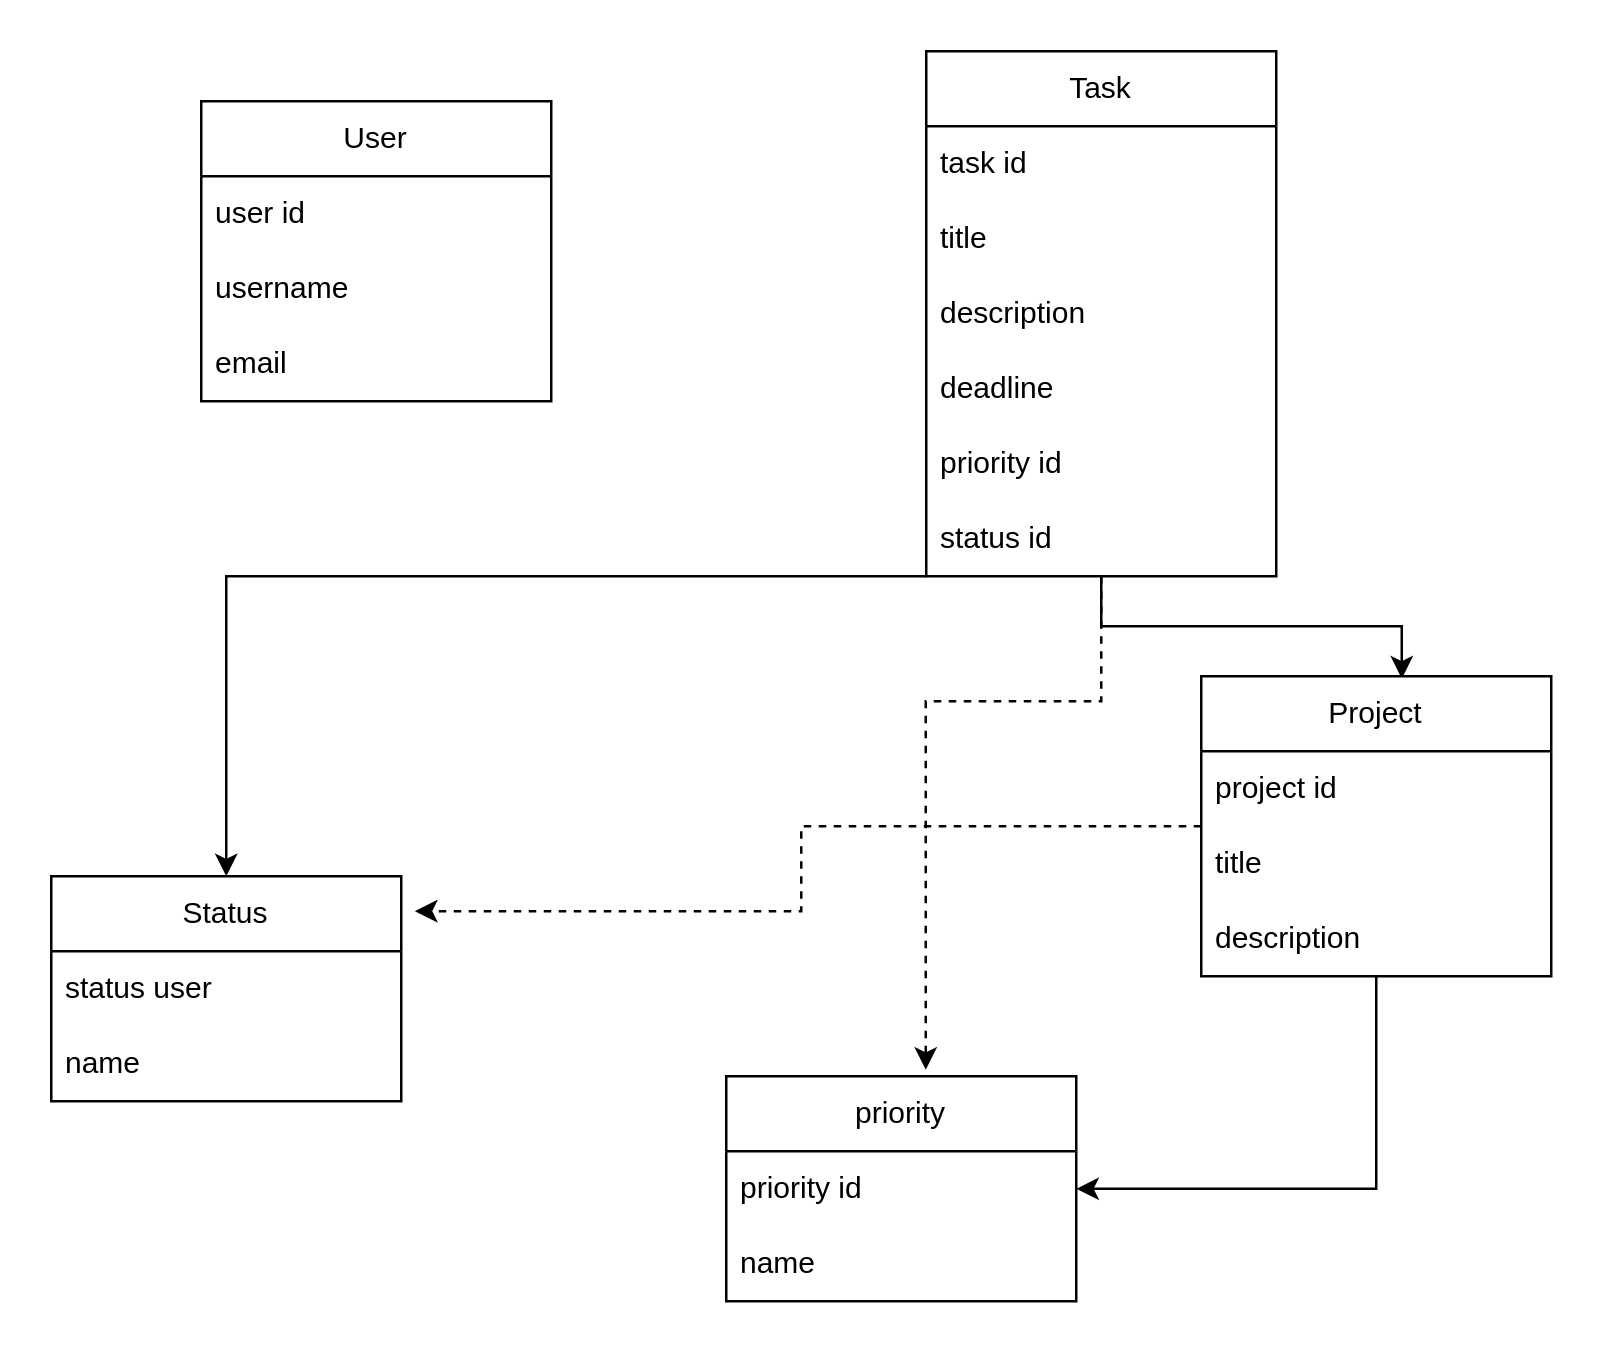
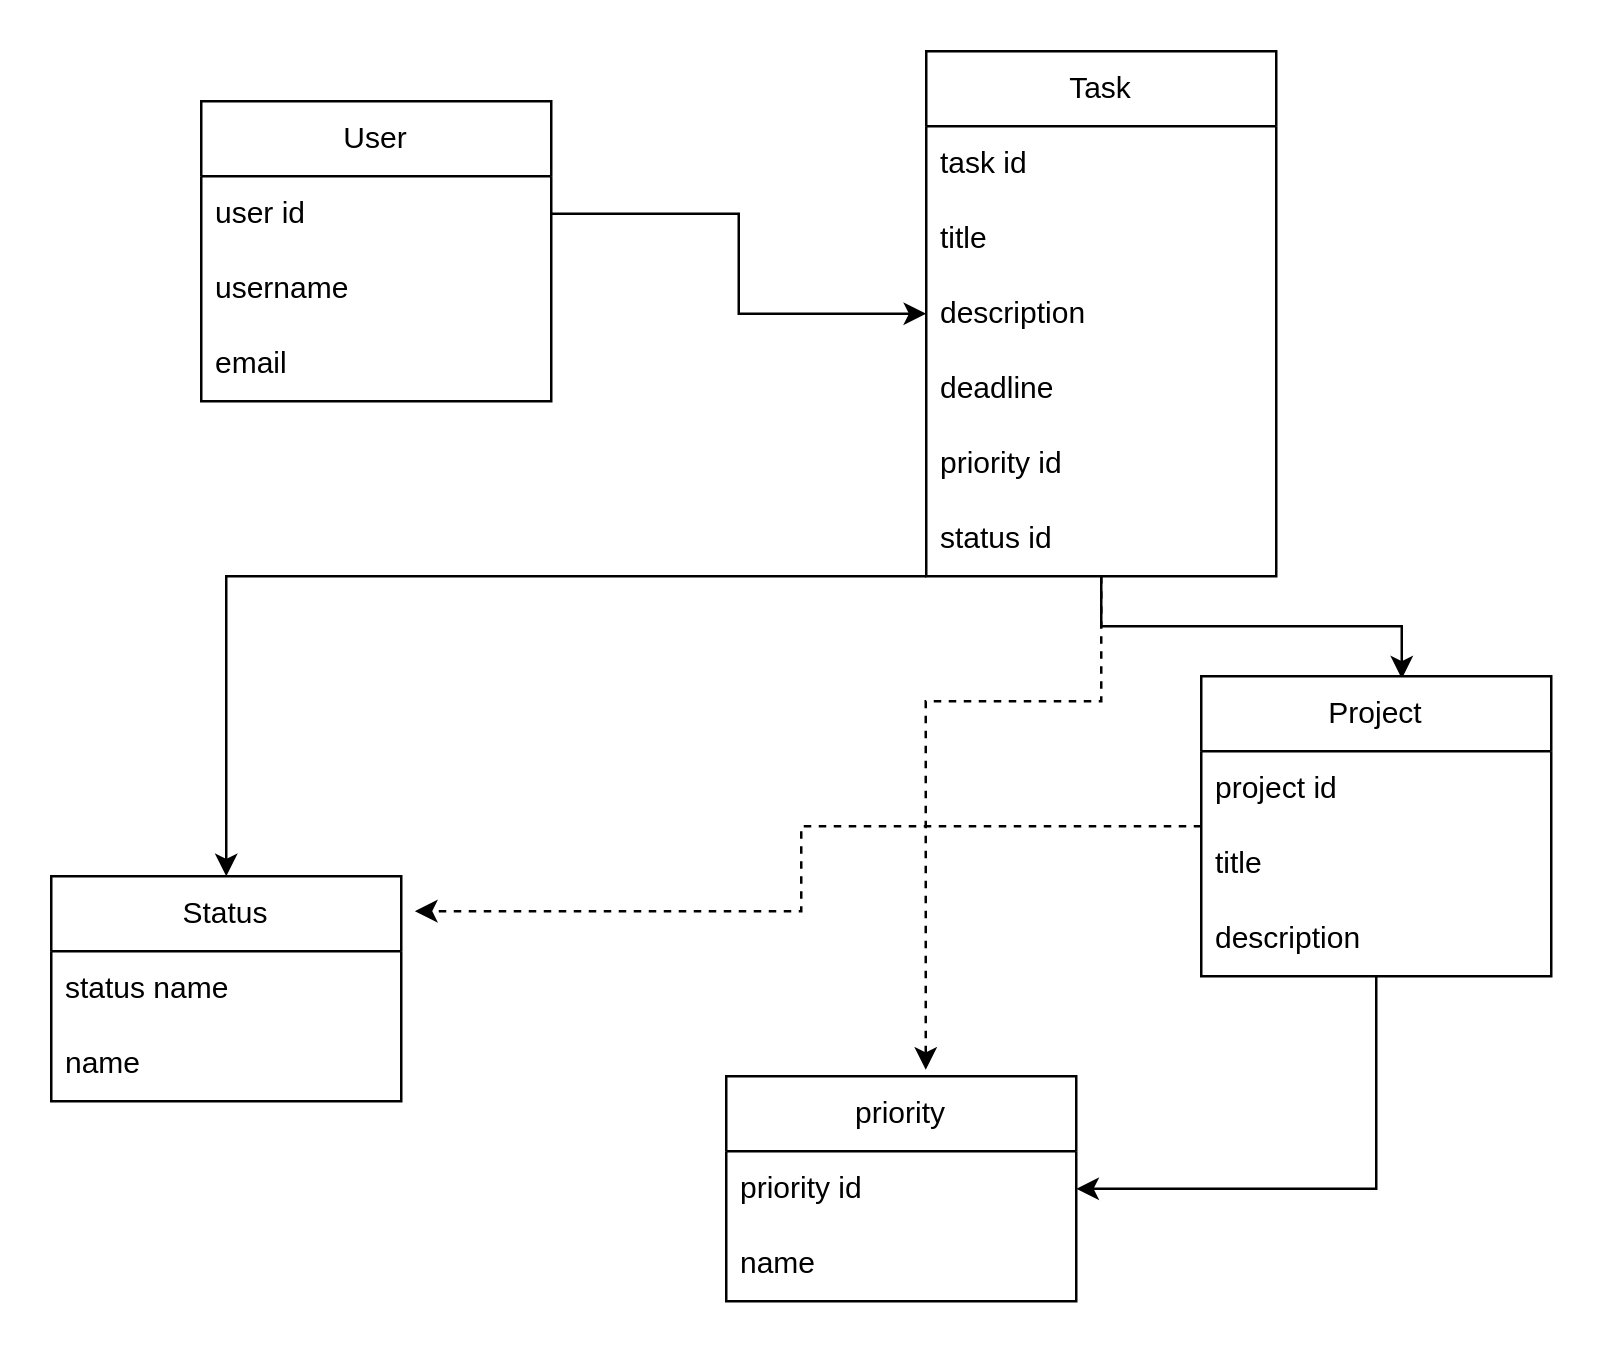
none -> (739, 258)
(155, 989) -> (155, 989)
